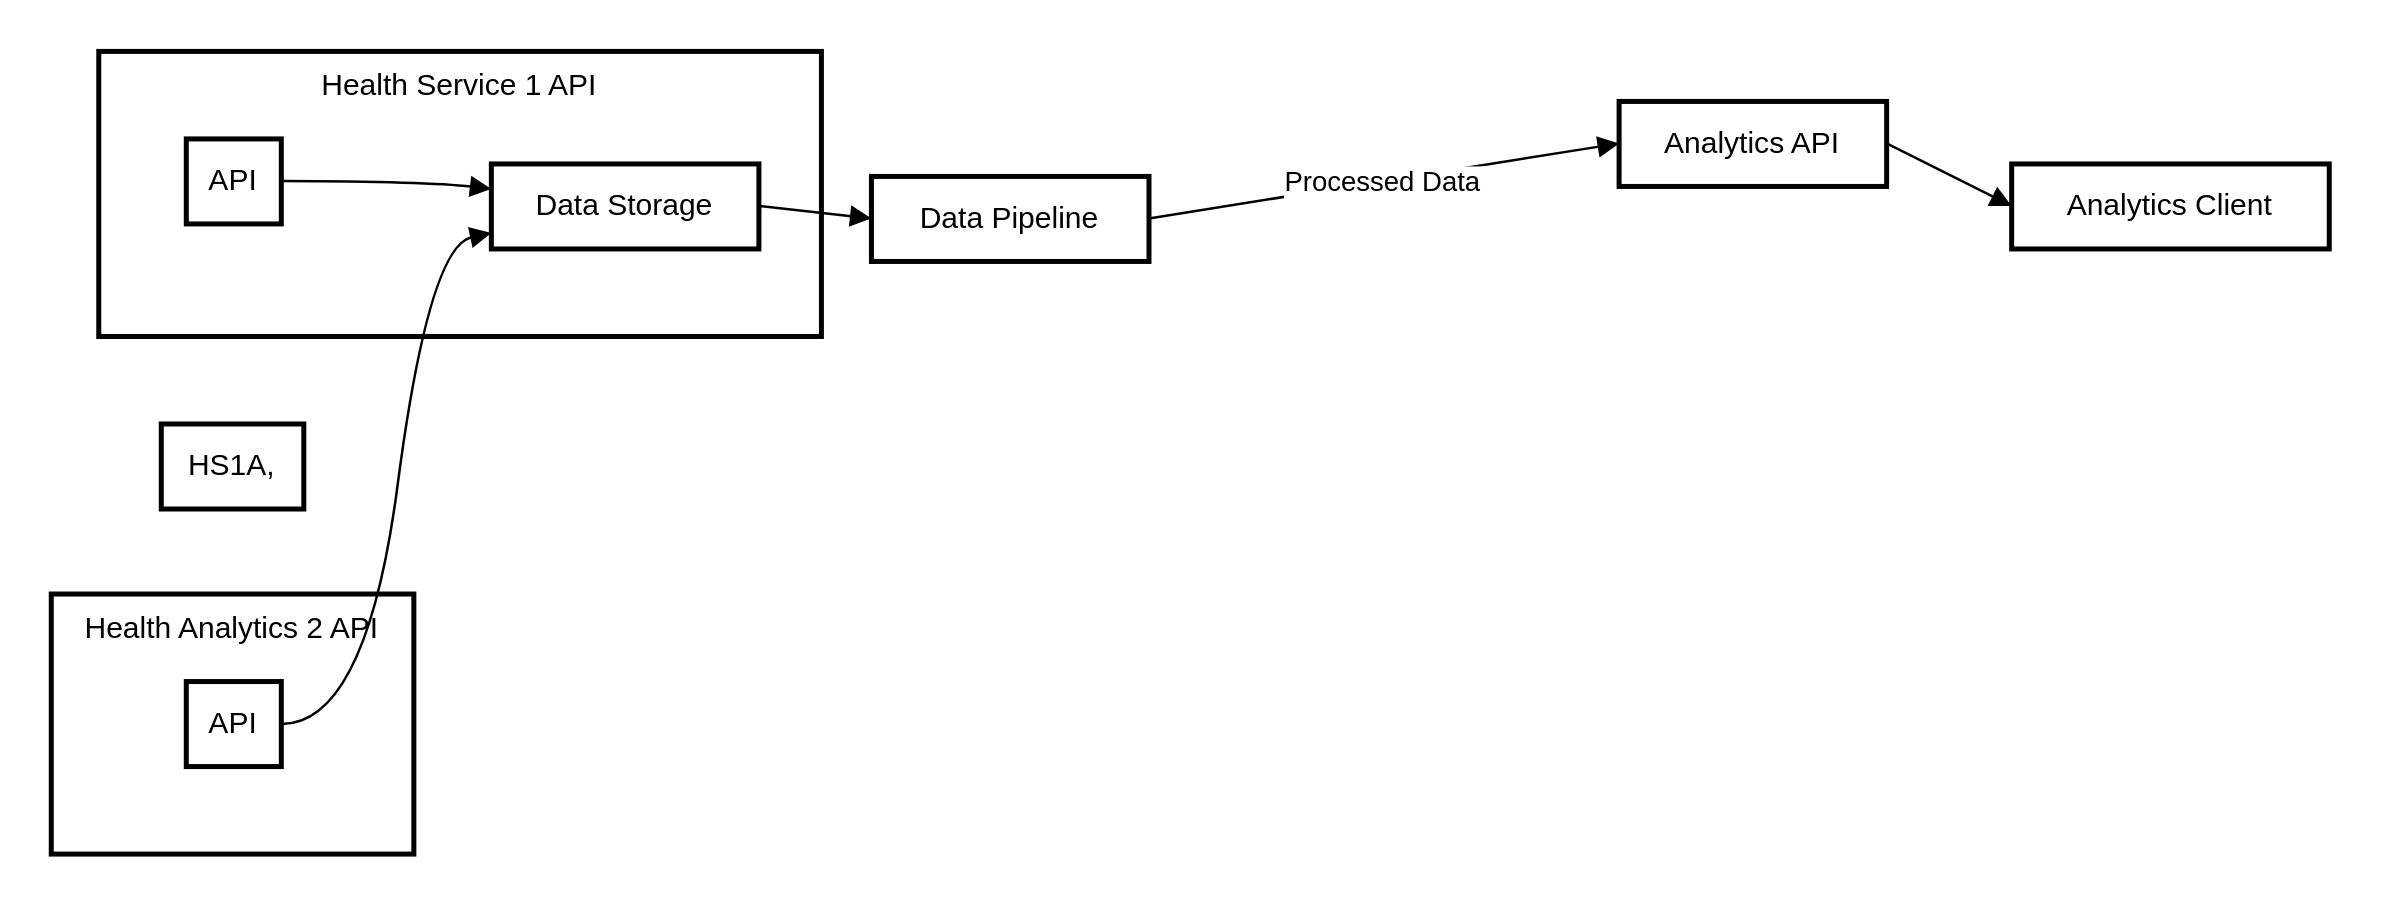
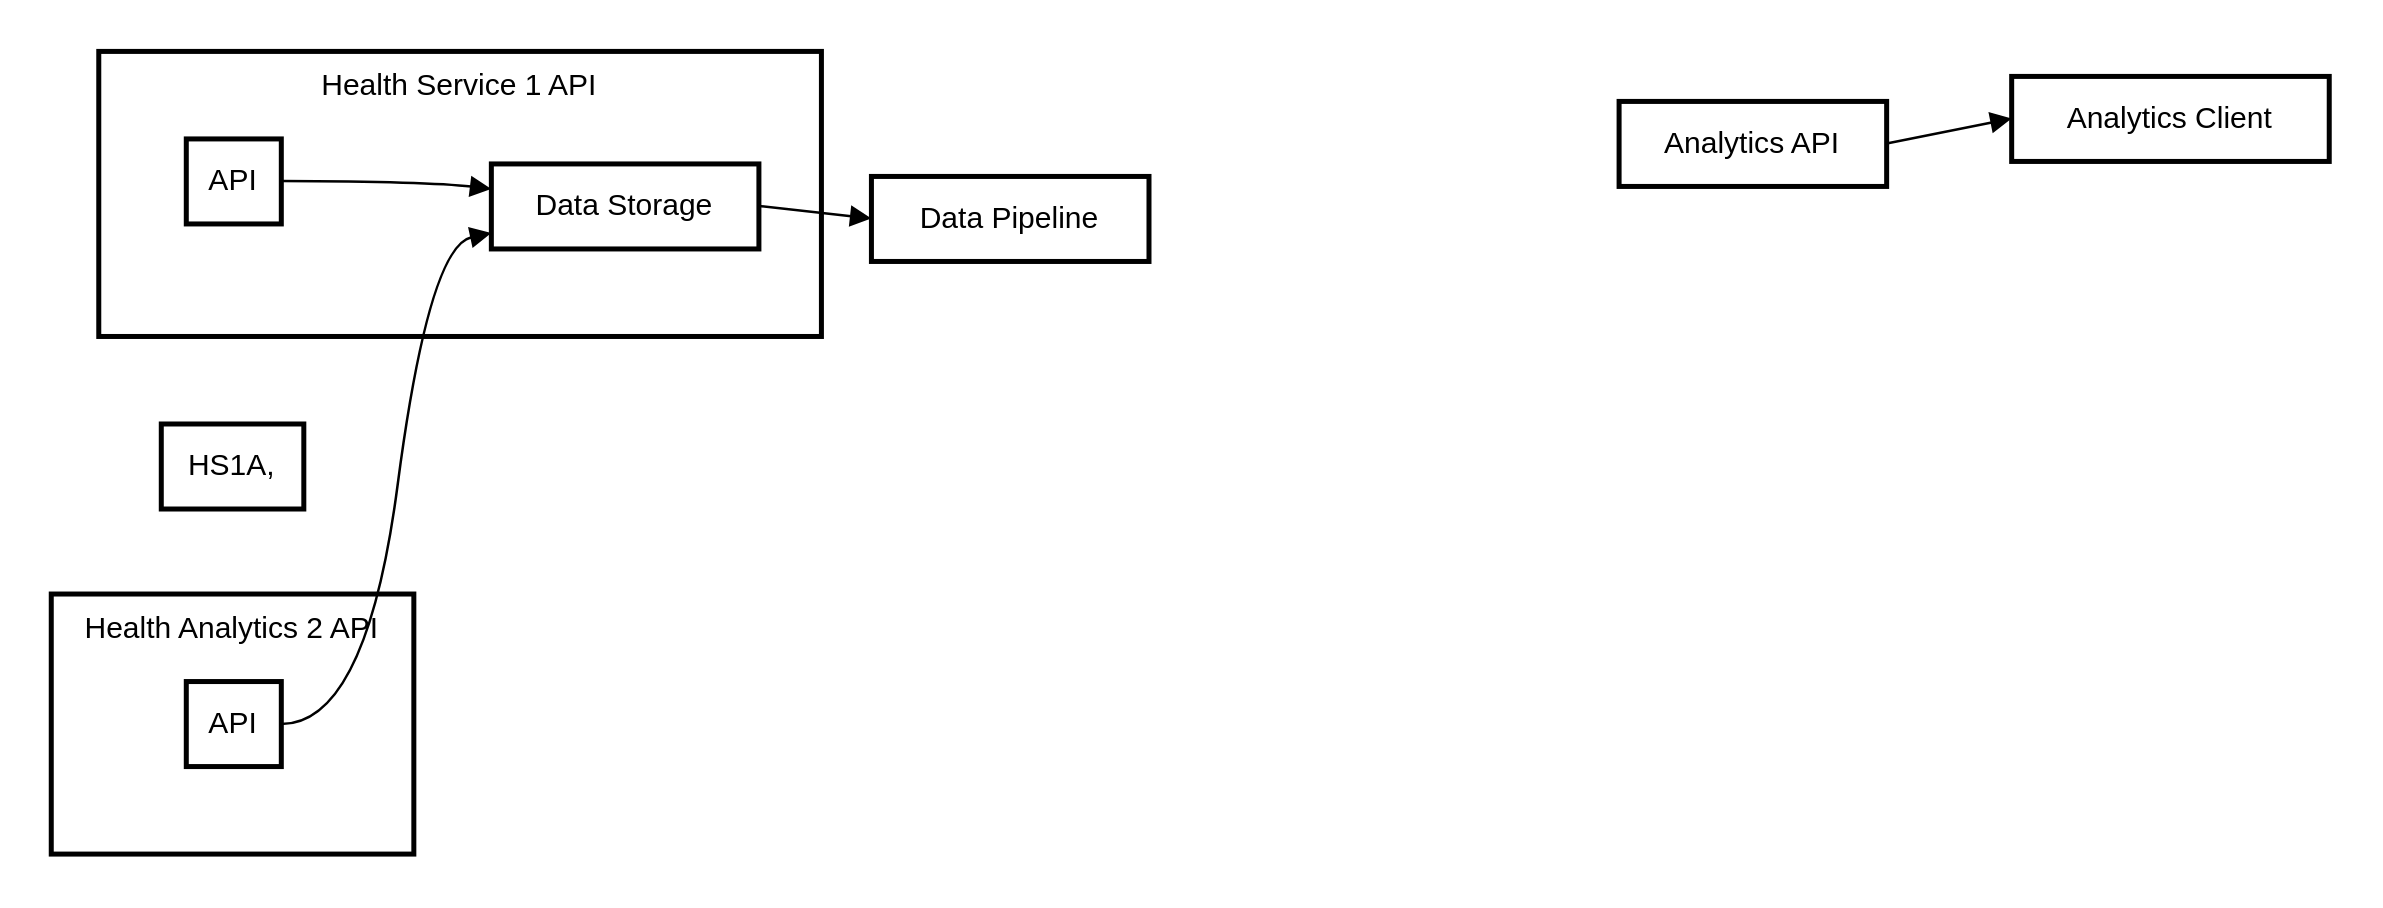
(2170, 206) -> (2170, 119)
(1218, 207) -> none
